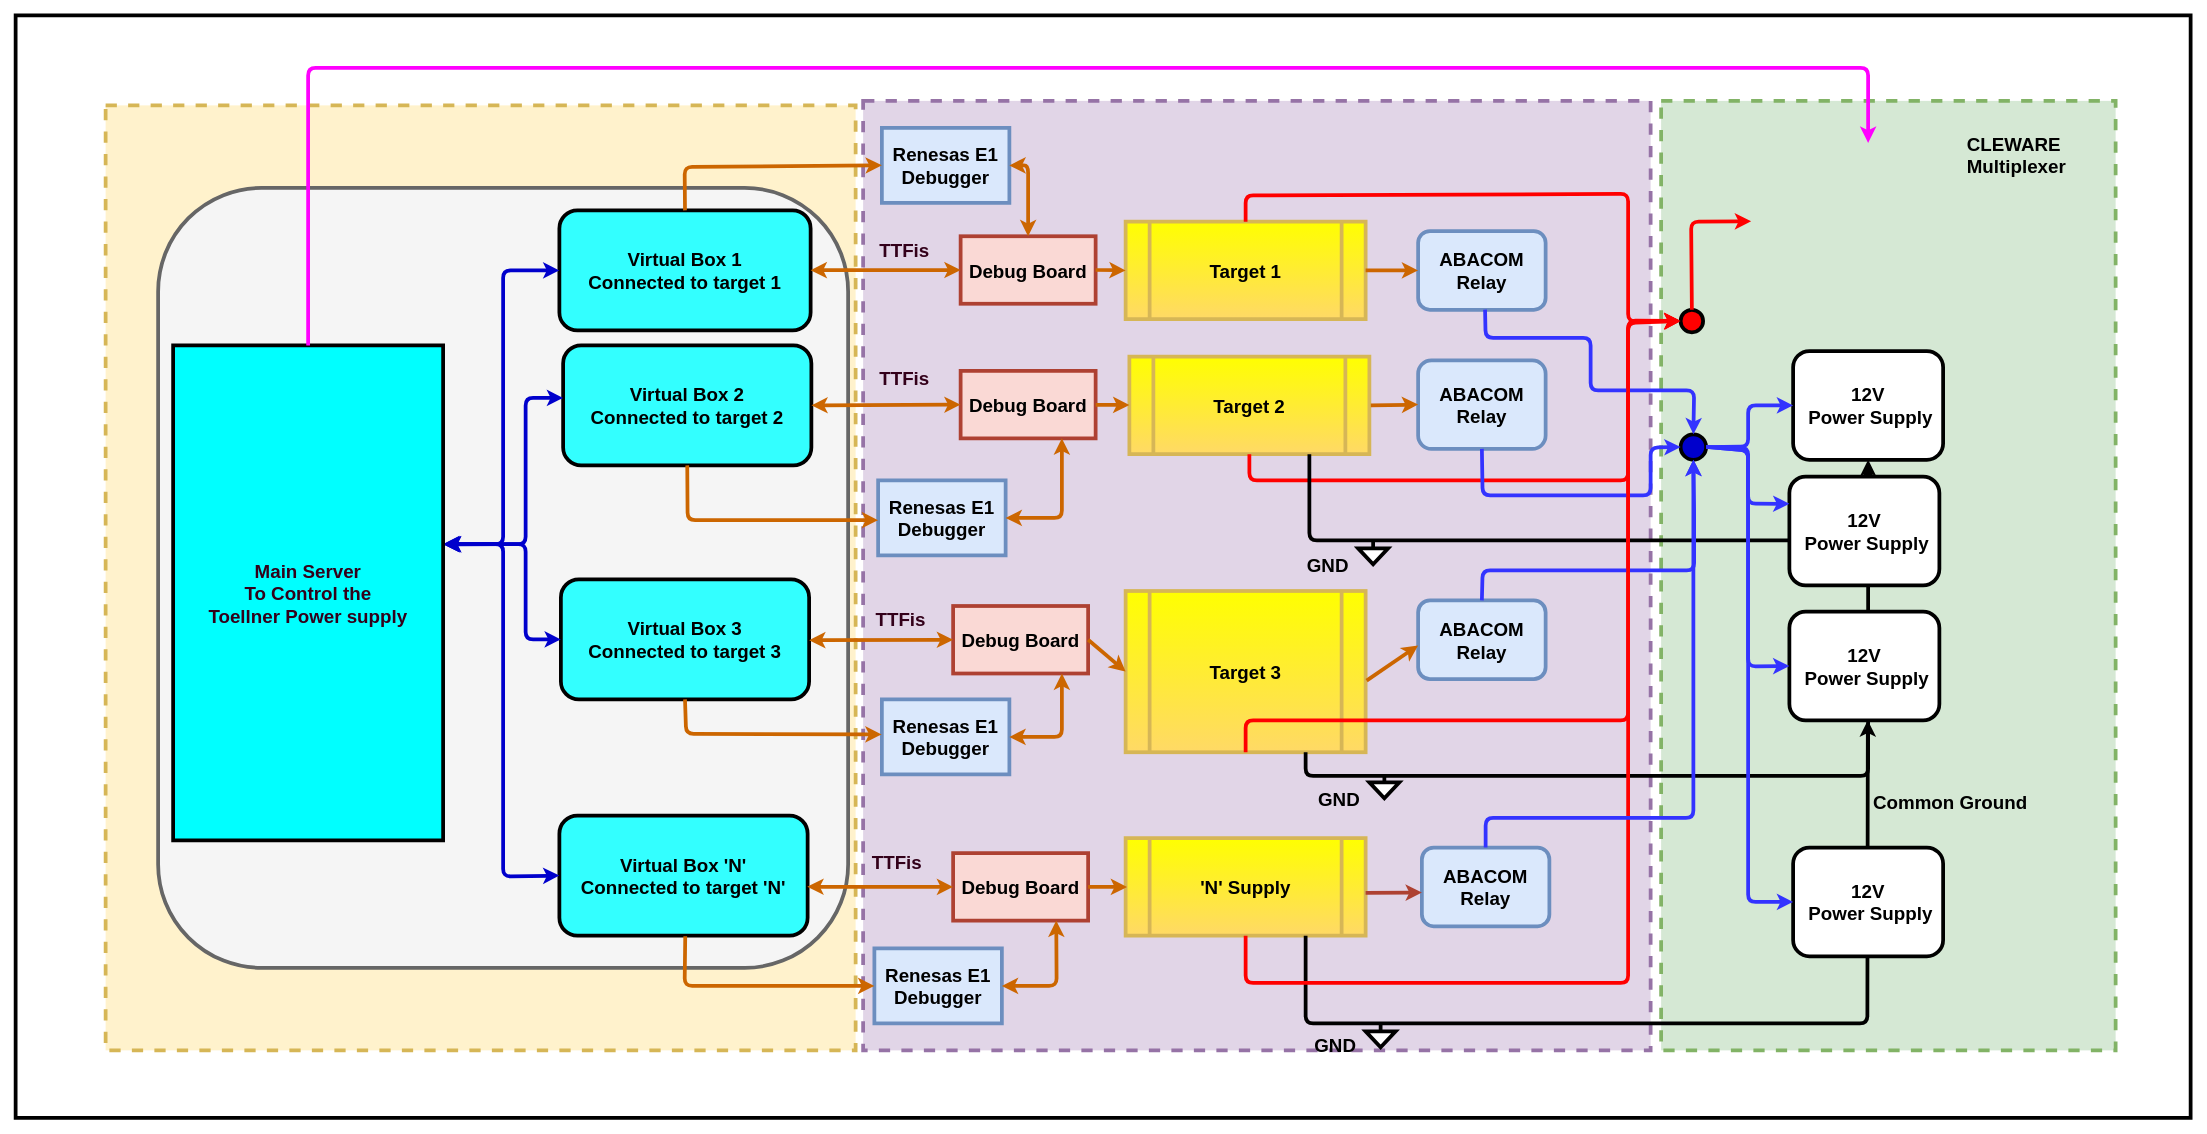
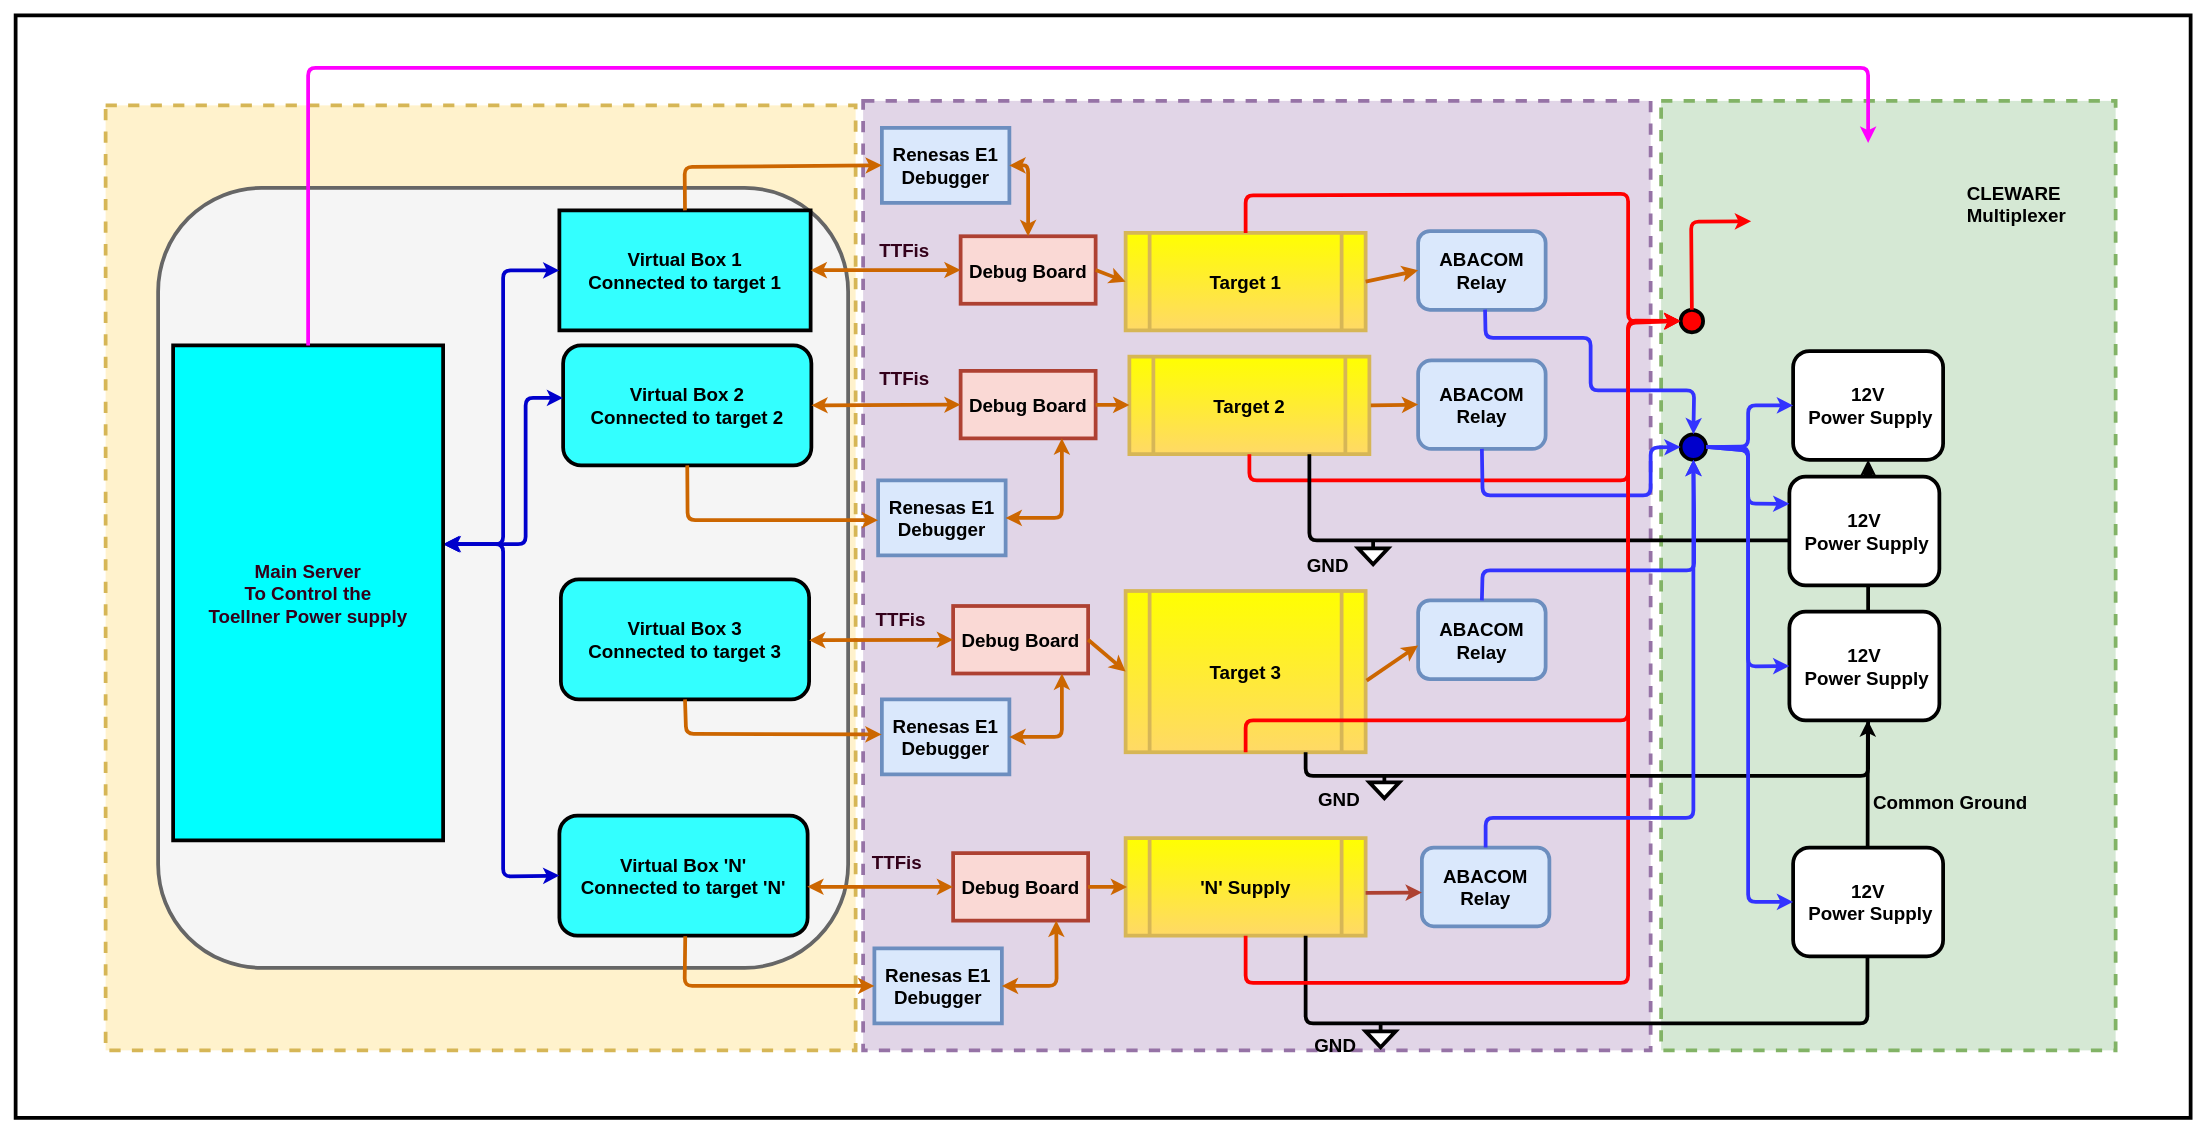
(2033, 169) -> (2033, 218)
(685, 270) -> (685, 270)
(1245, 270) -> (1245, 282)
(525, 602) -> none
